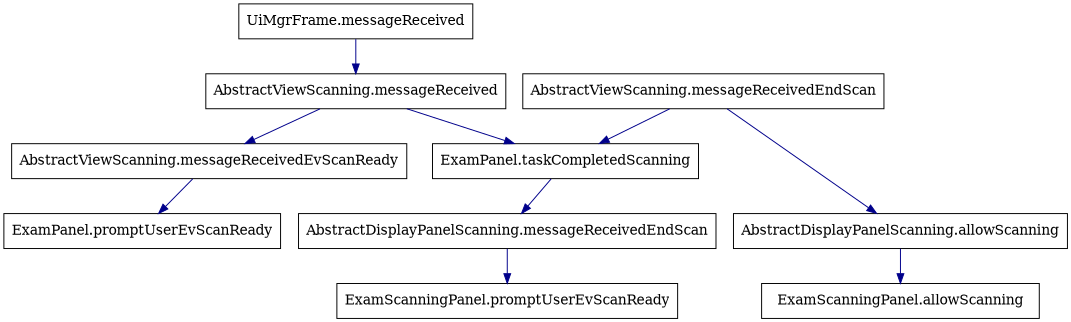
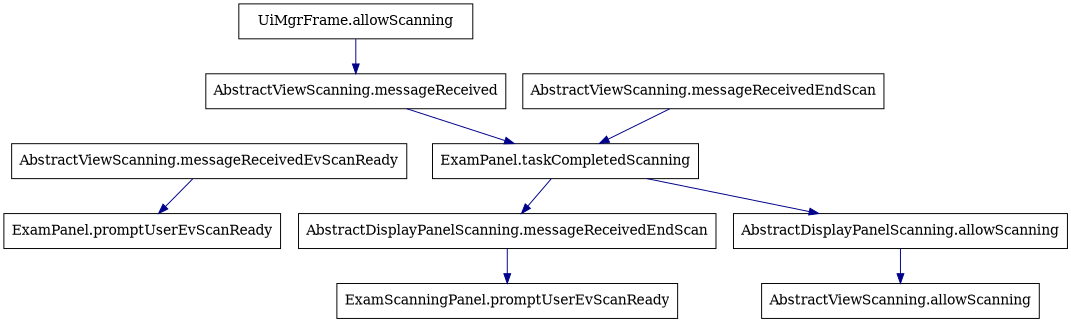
(356, 21) -> (356, 21)
(287, 124) -> none
(798, 158) -> (728, 195)
(900, 301) -> (900, 301)
